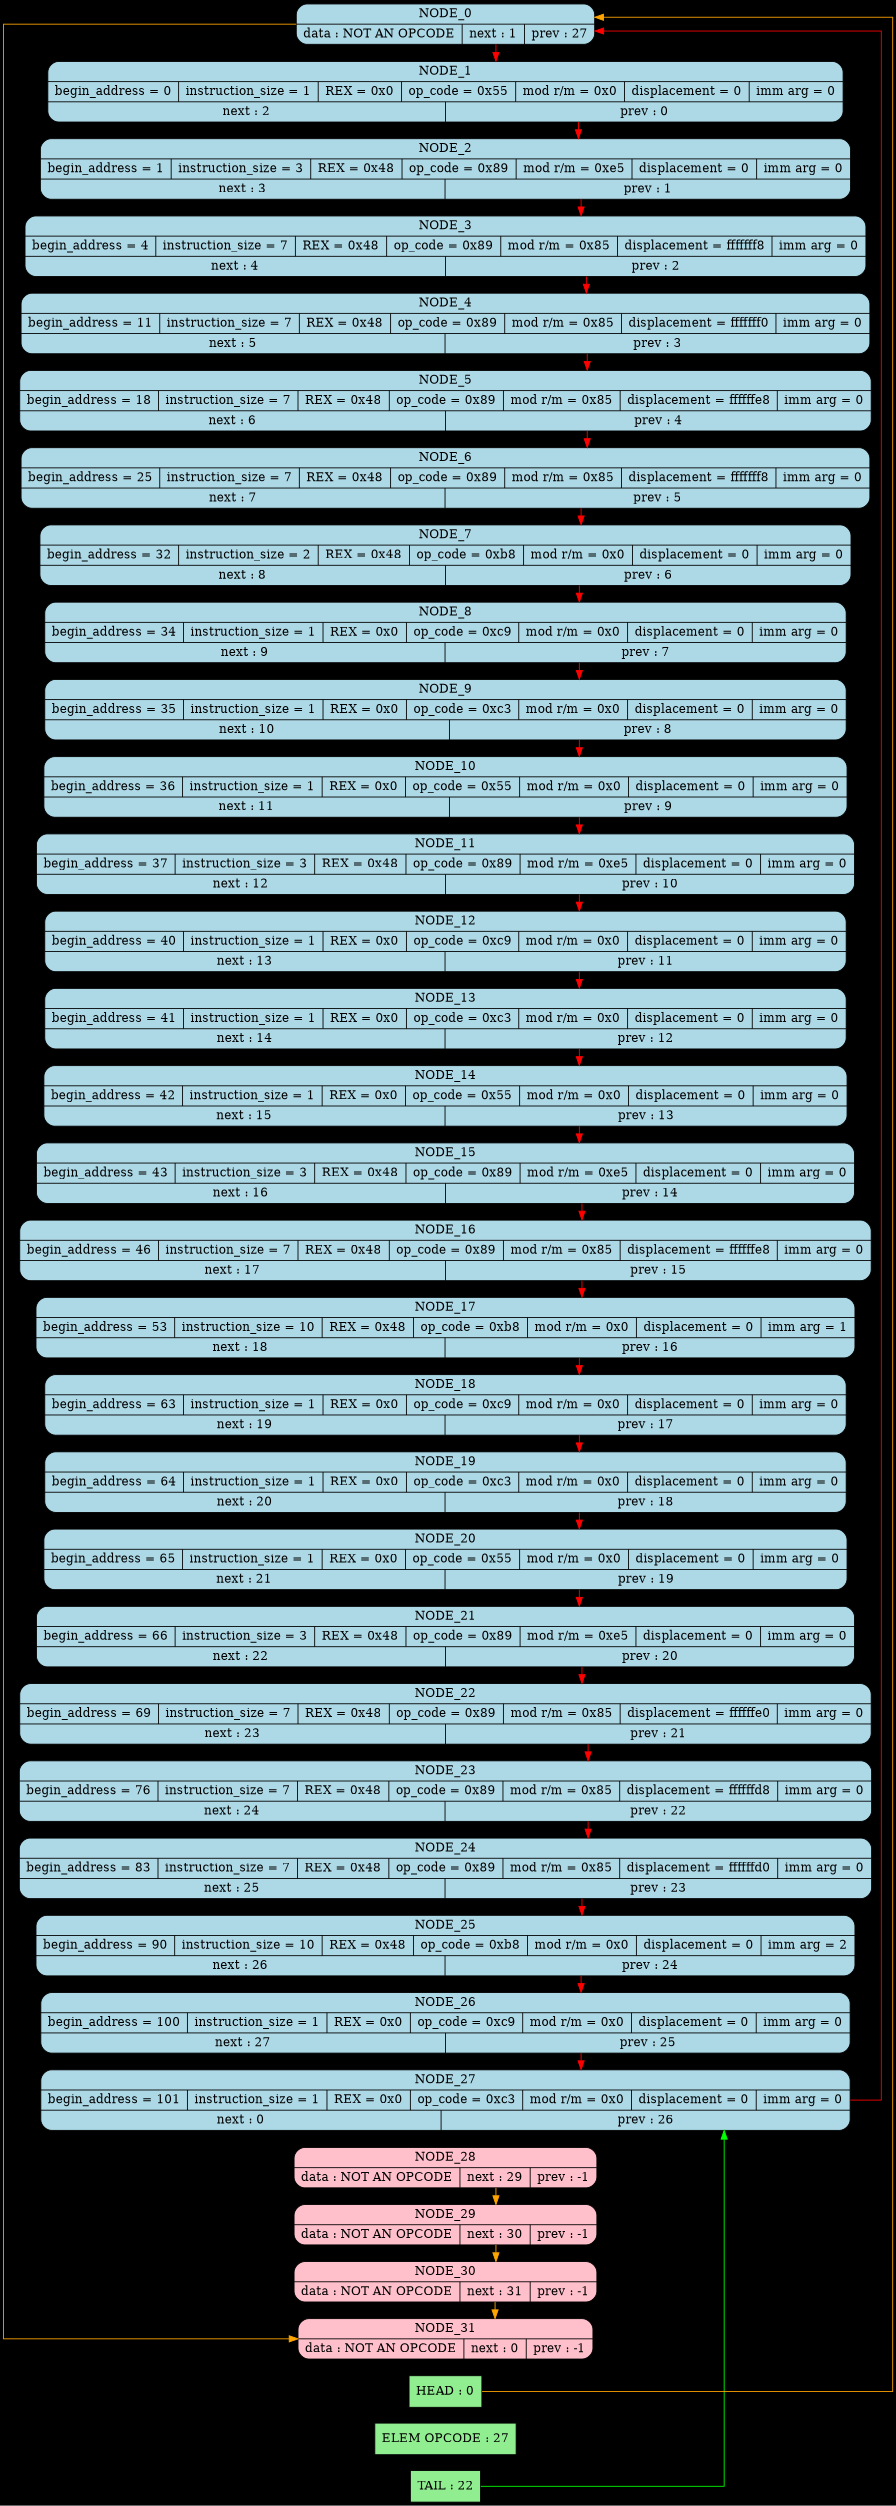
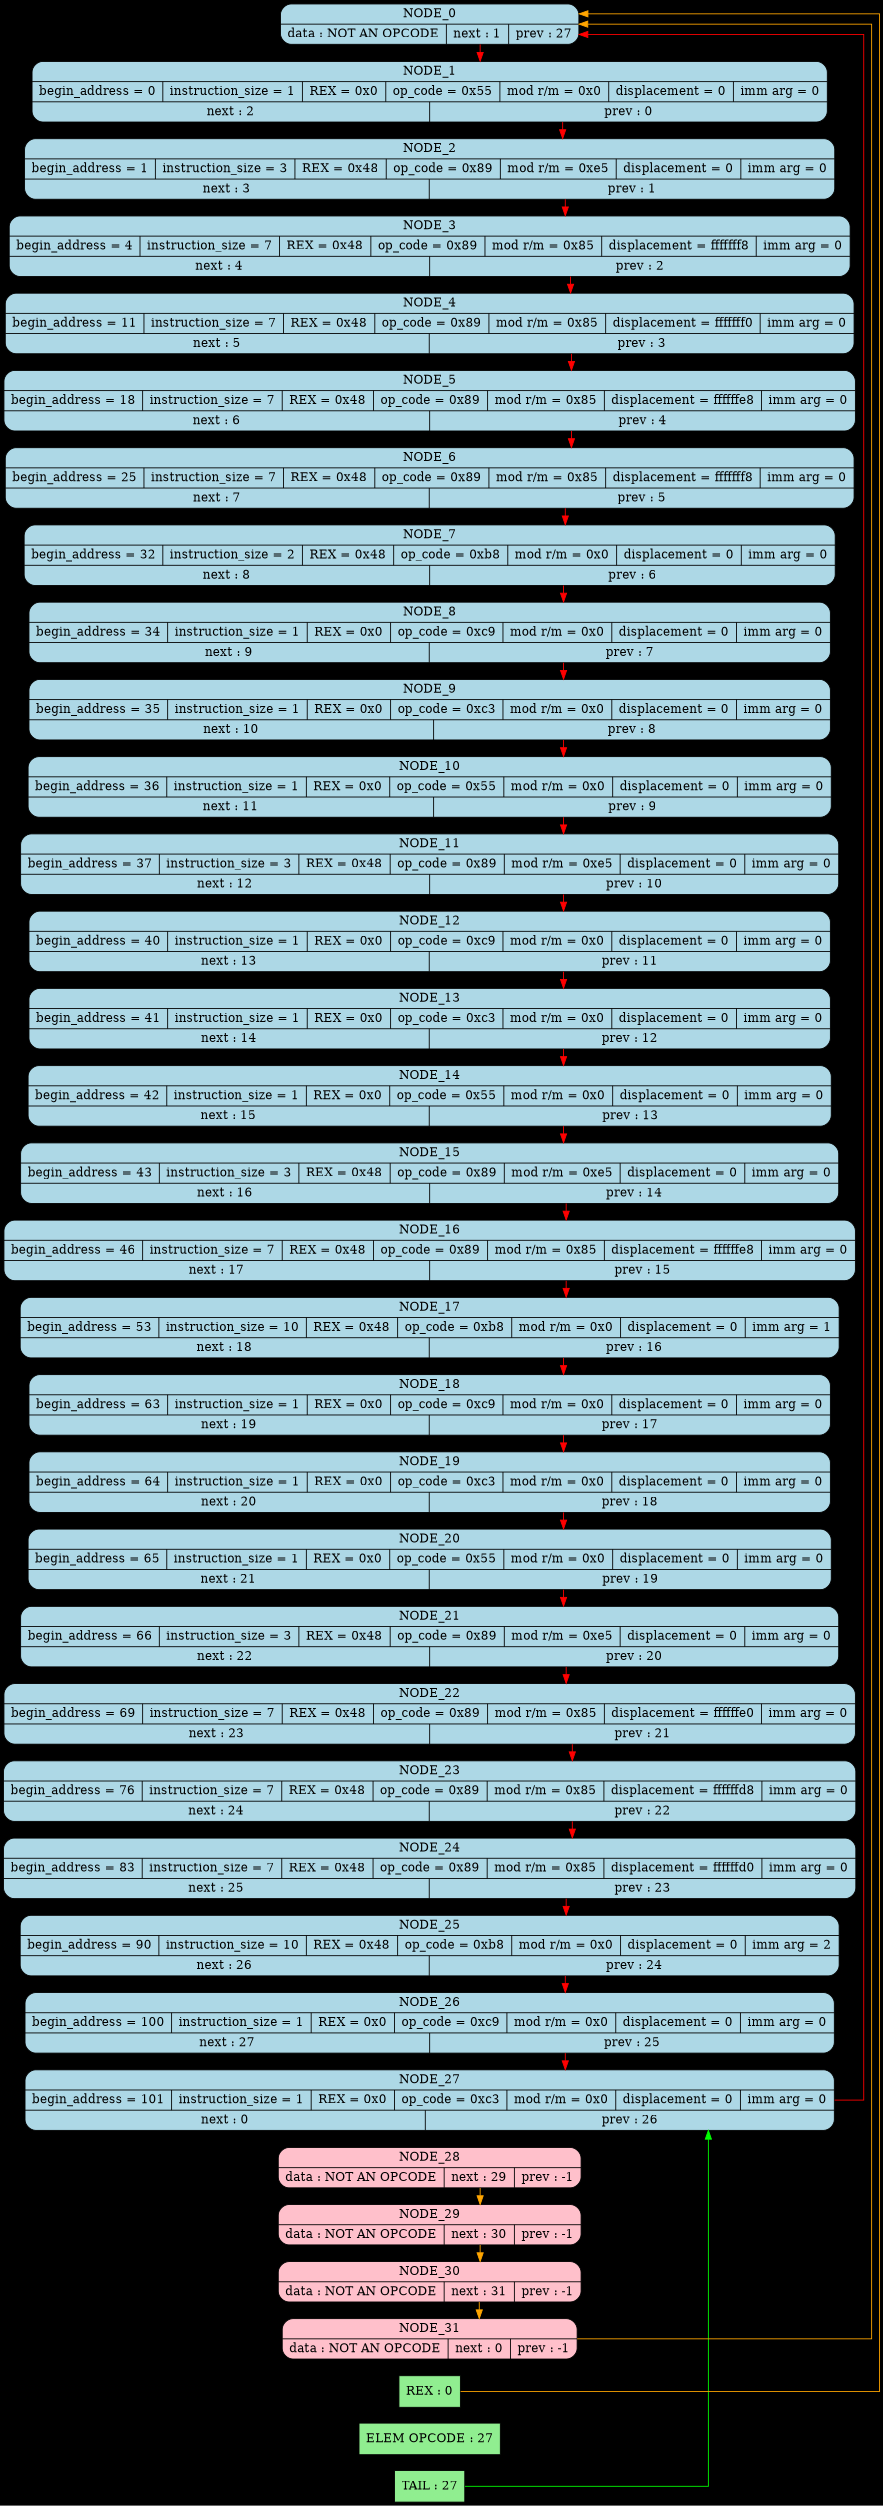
(4, 1178) -> (872, 1187)
(445, 2392) -> (430, 2392)
(445, 2486) -> (430, 2486)
